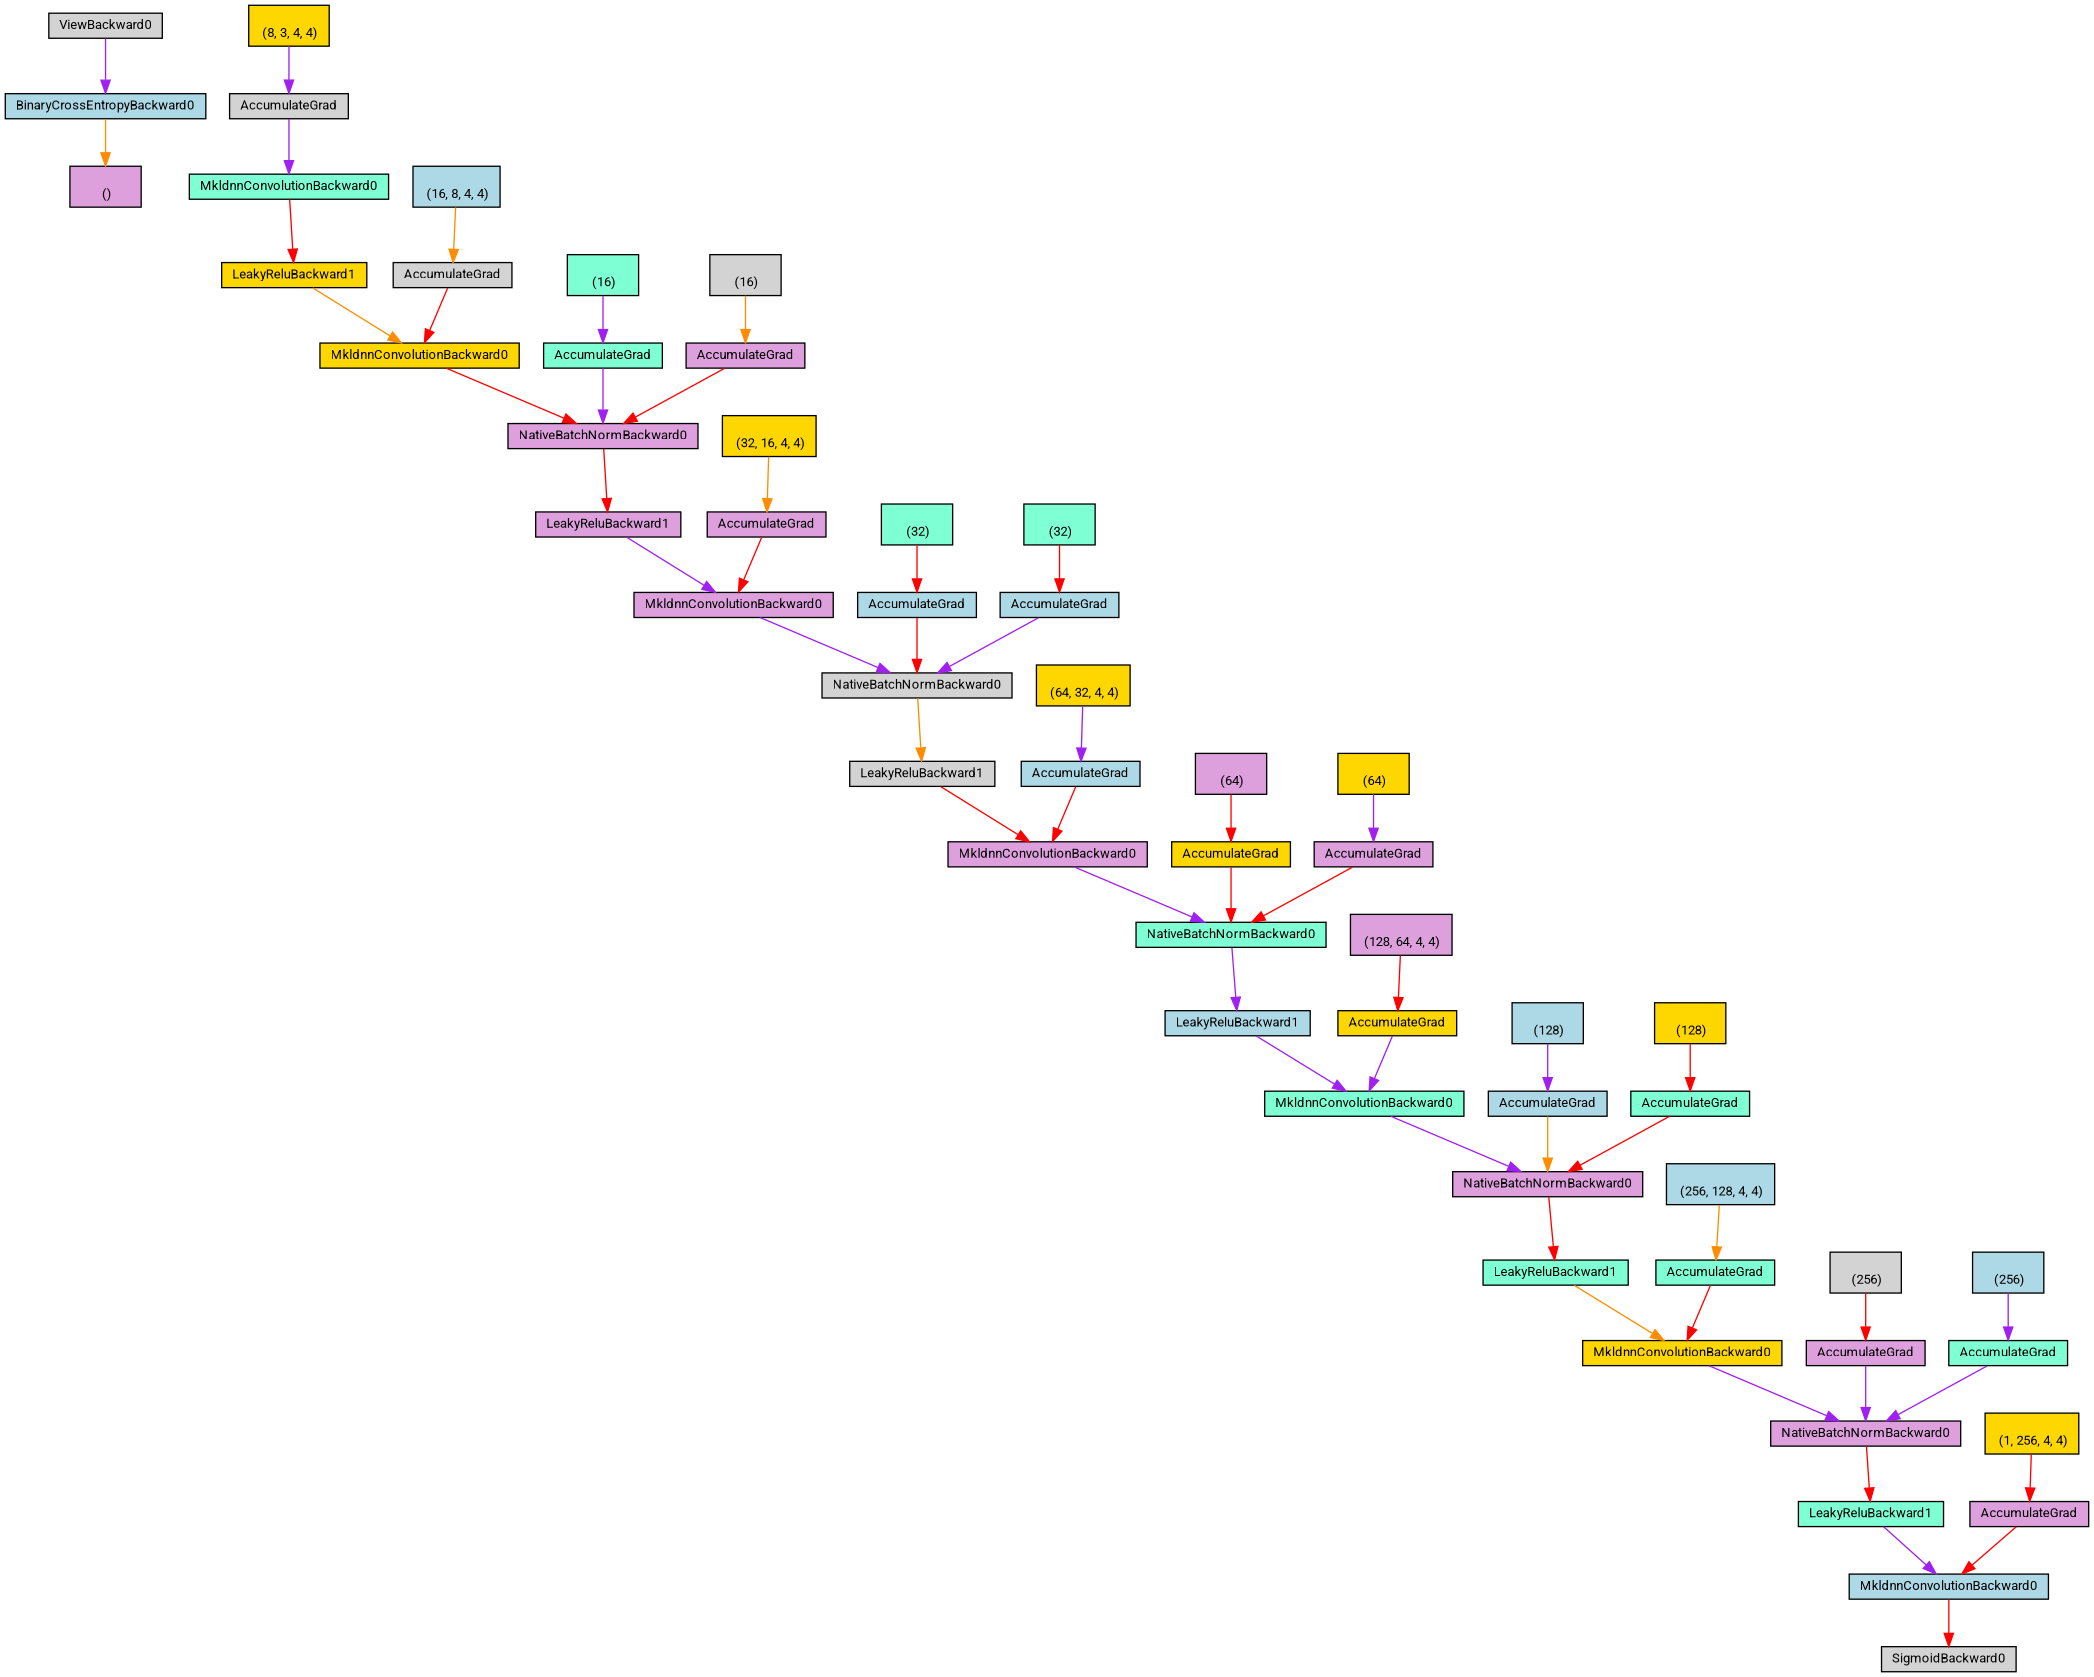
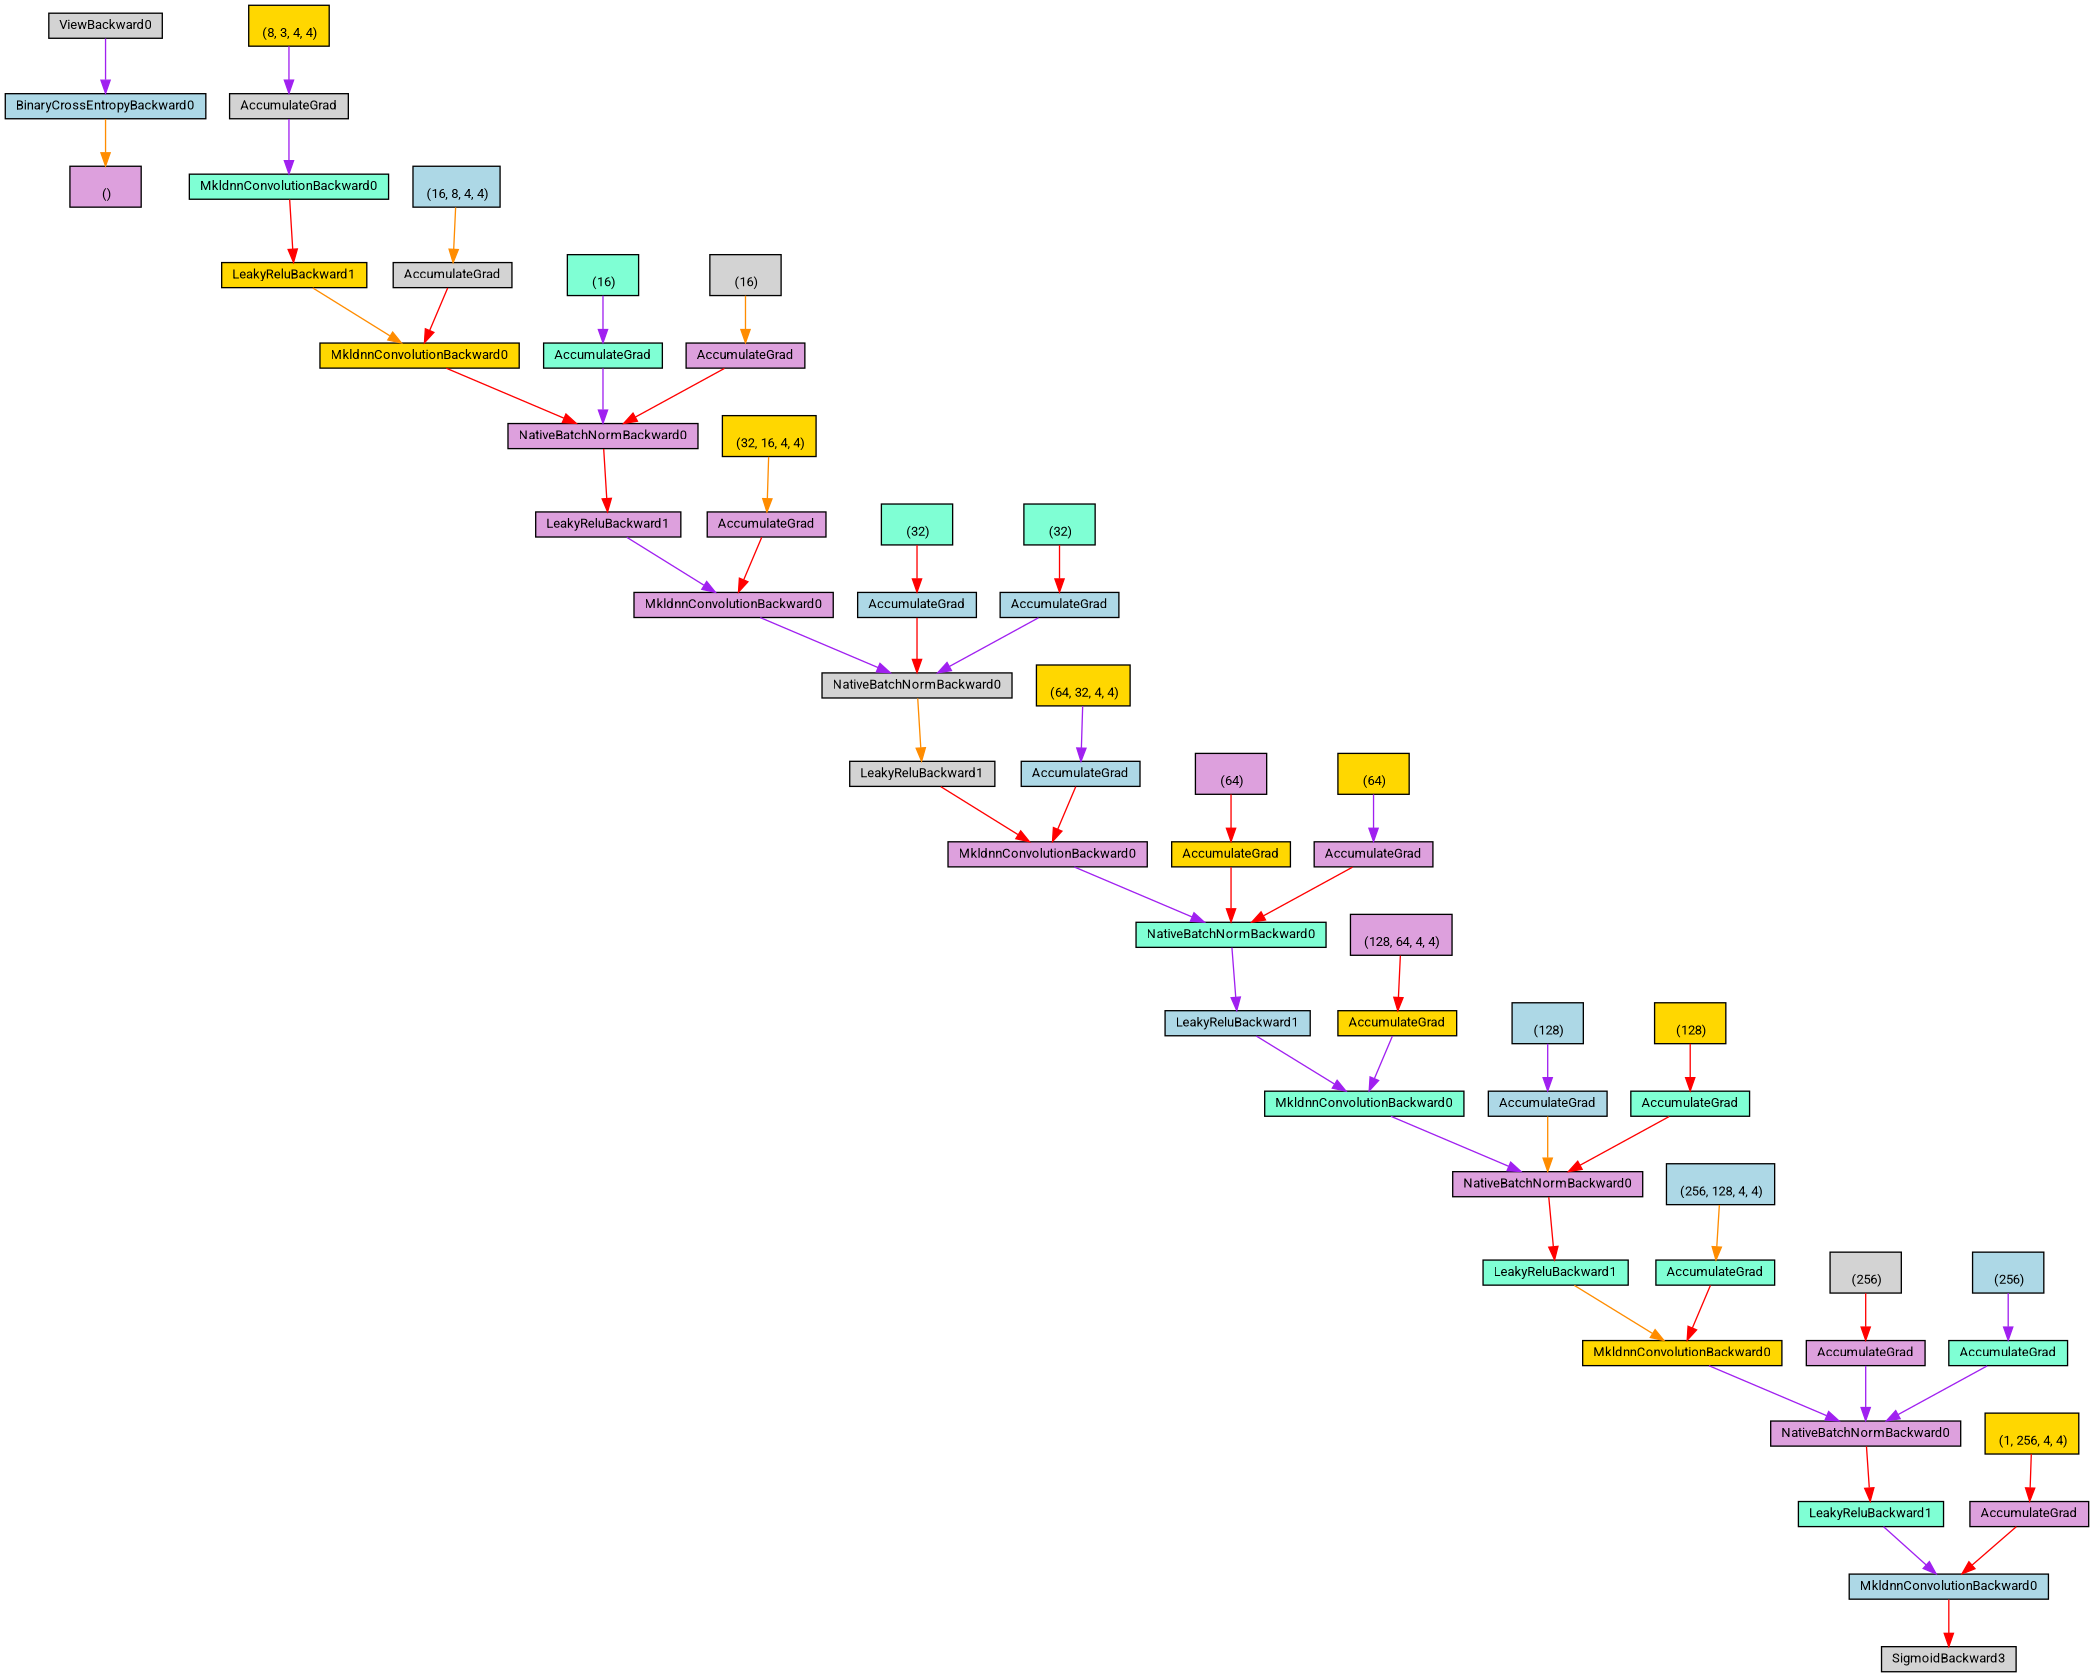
(1949, 1659) -> (1949, 1659)
